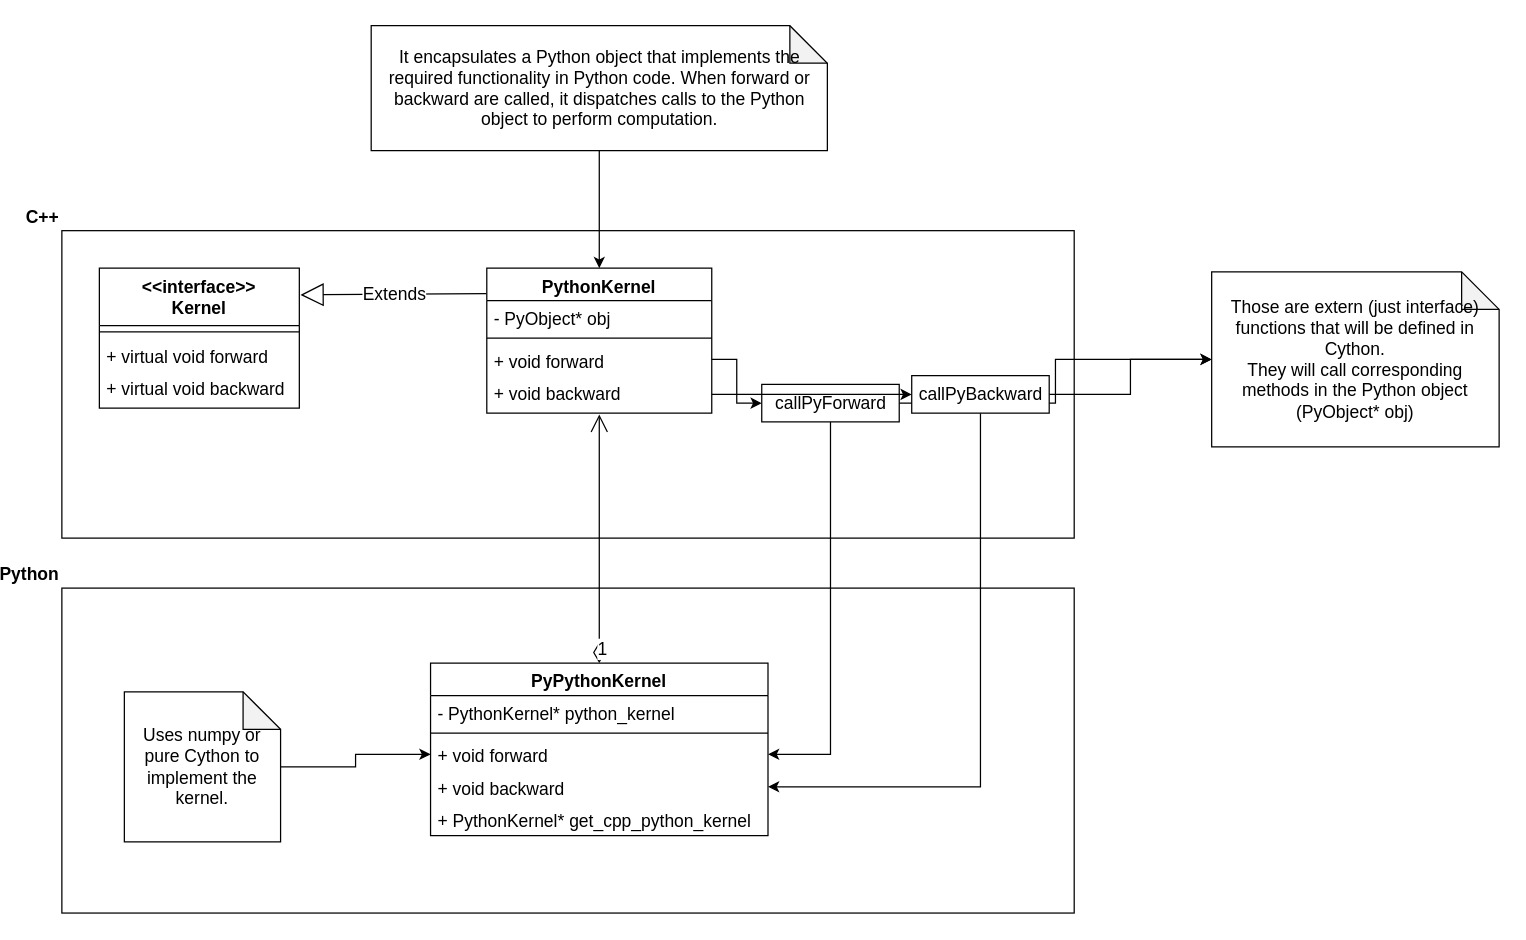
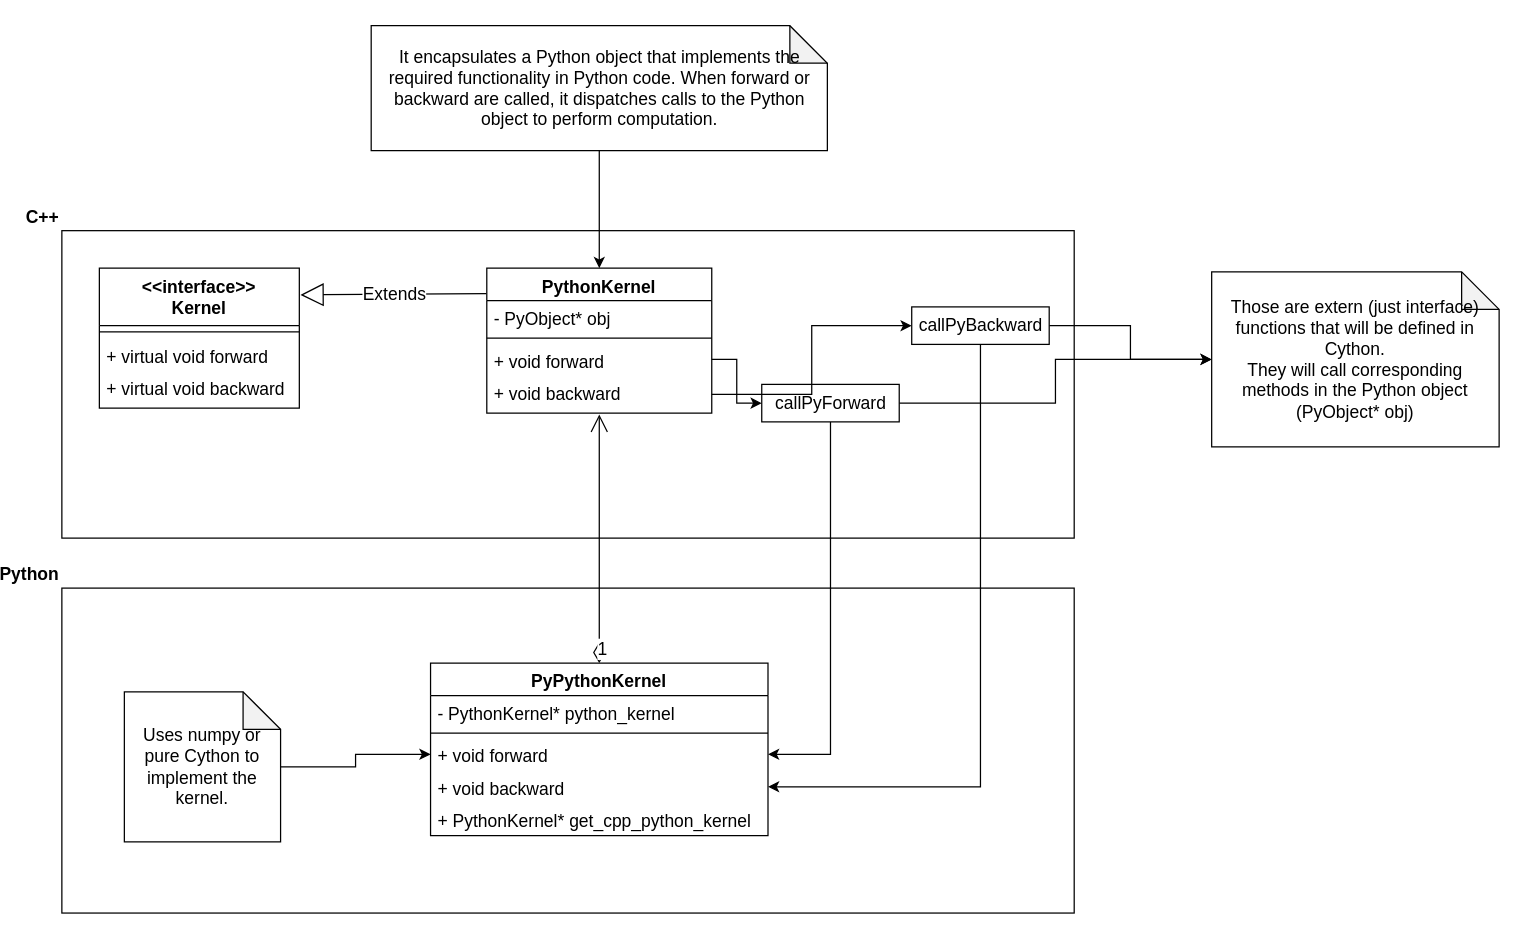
(981, 394) -> (981, 326)
